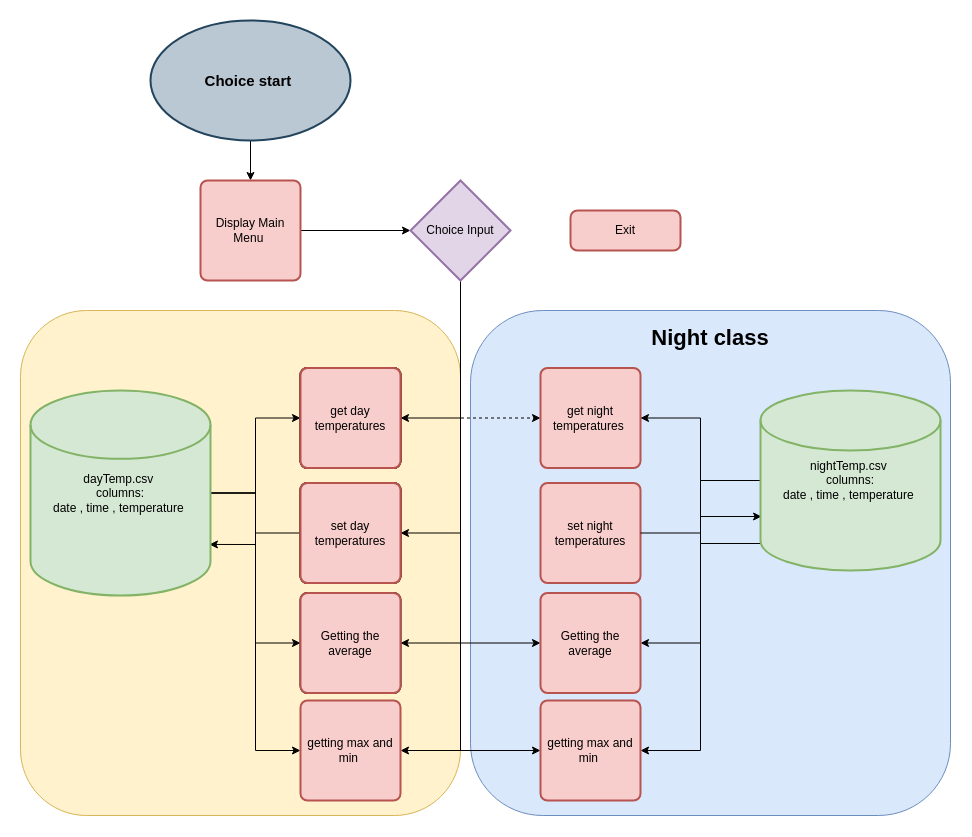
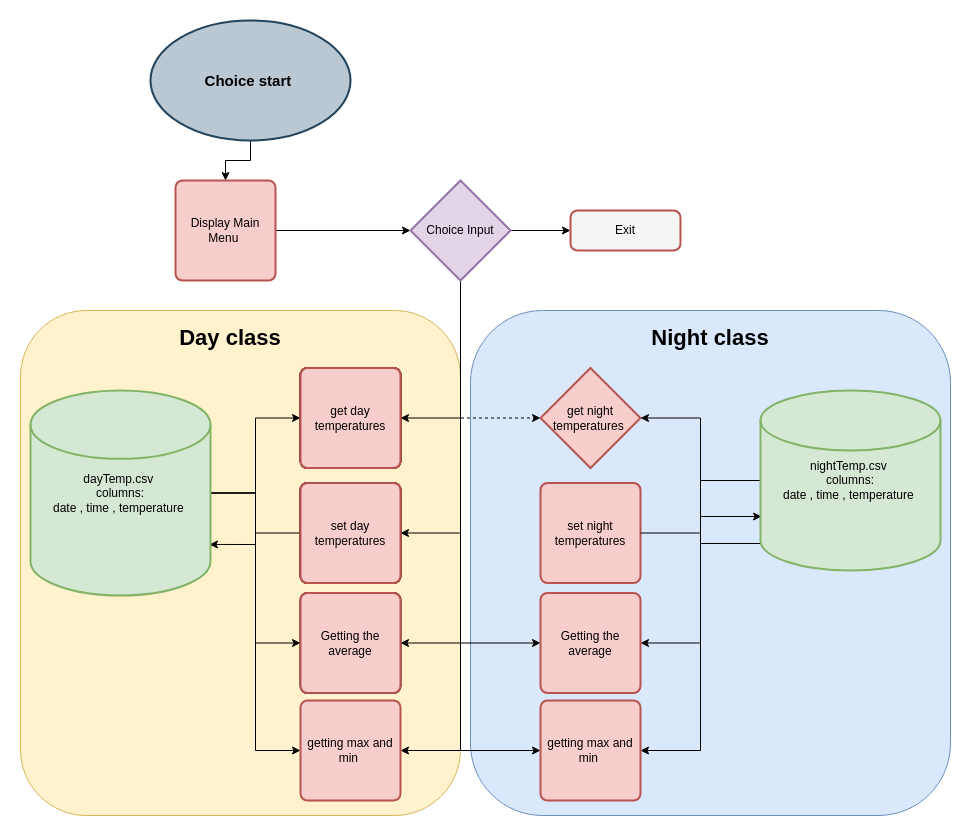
(251, 231) -> (226, 231)
none -> (537, 231)
(626, 231) -> (626, 231)
none -> (231, 338)
(591, 418) -> (591, 418)
